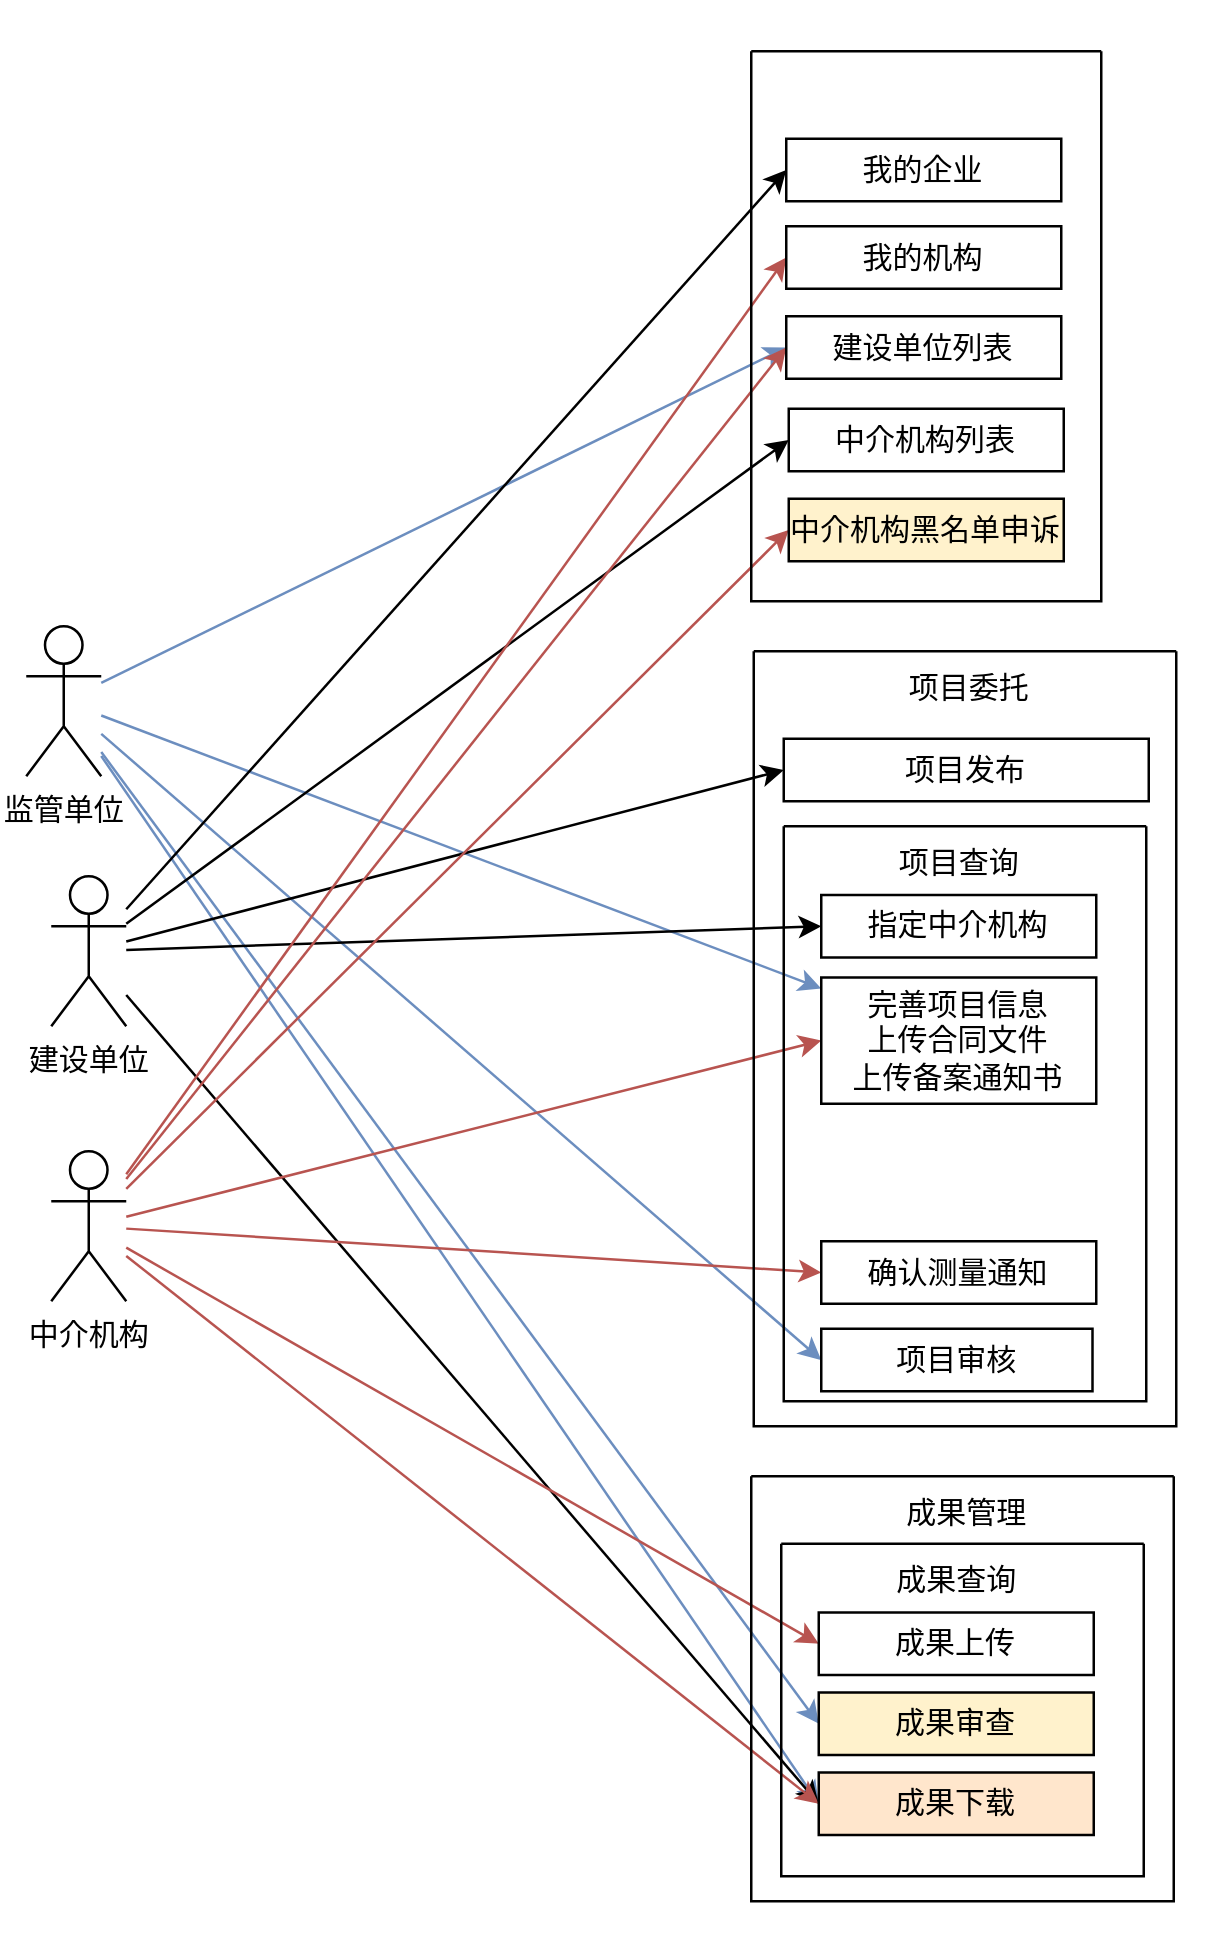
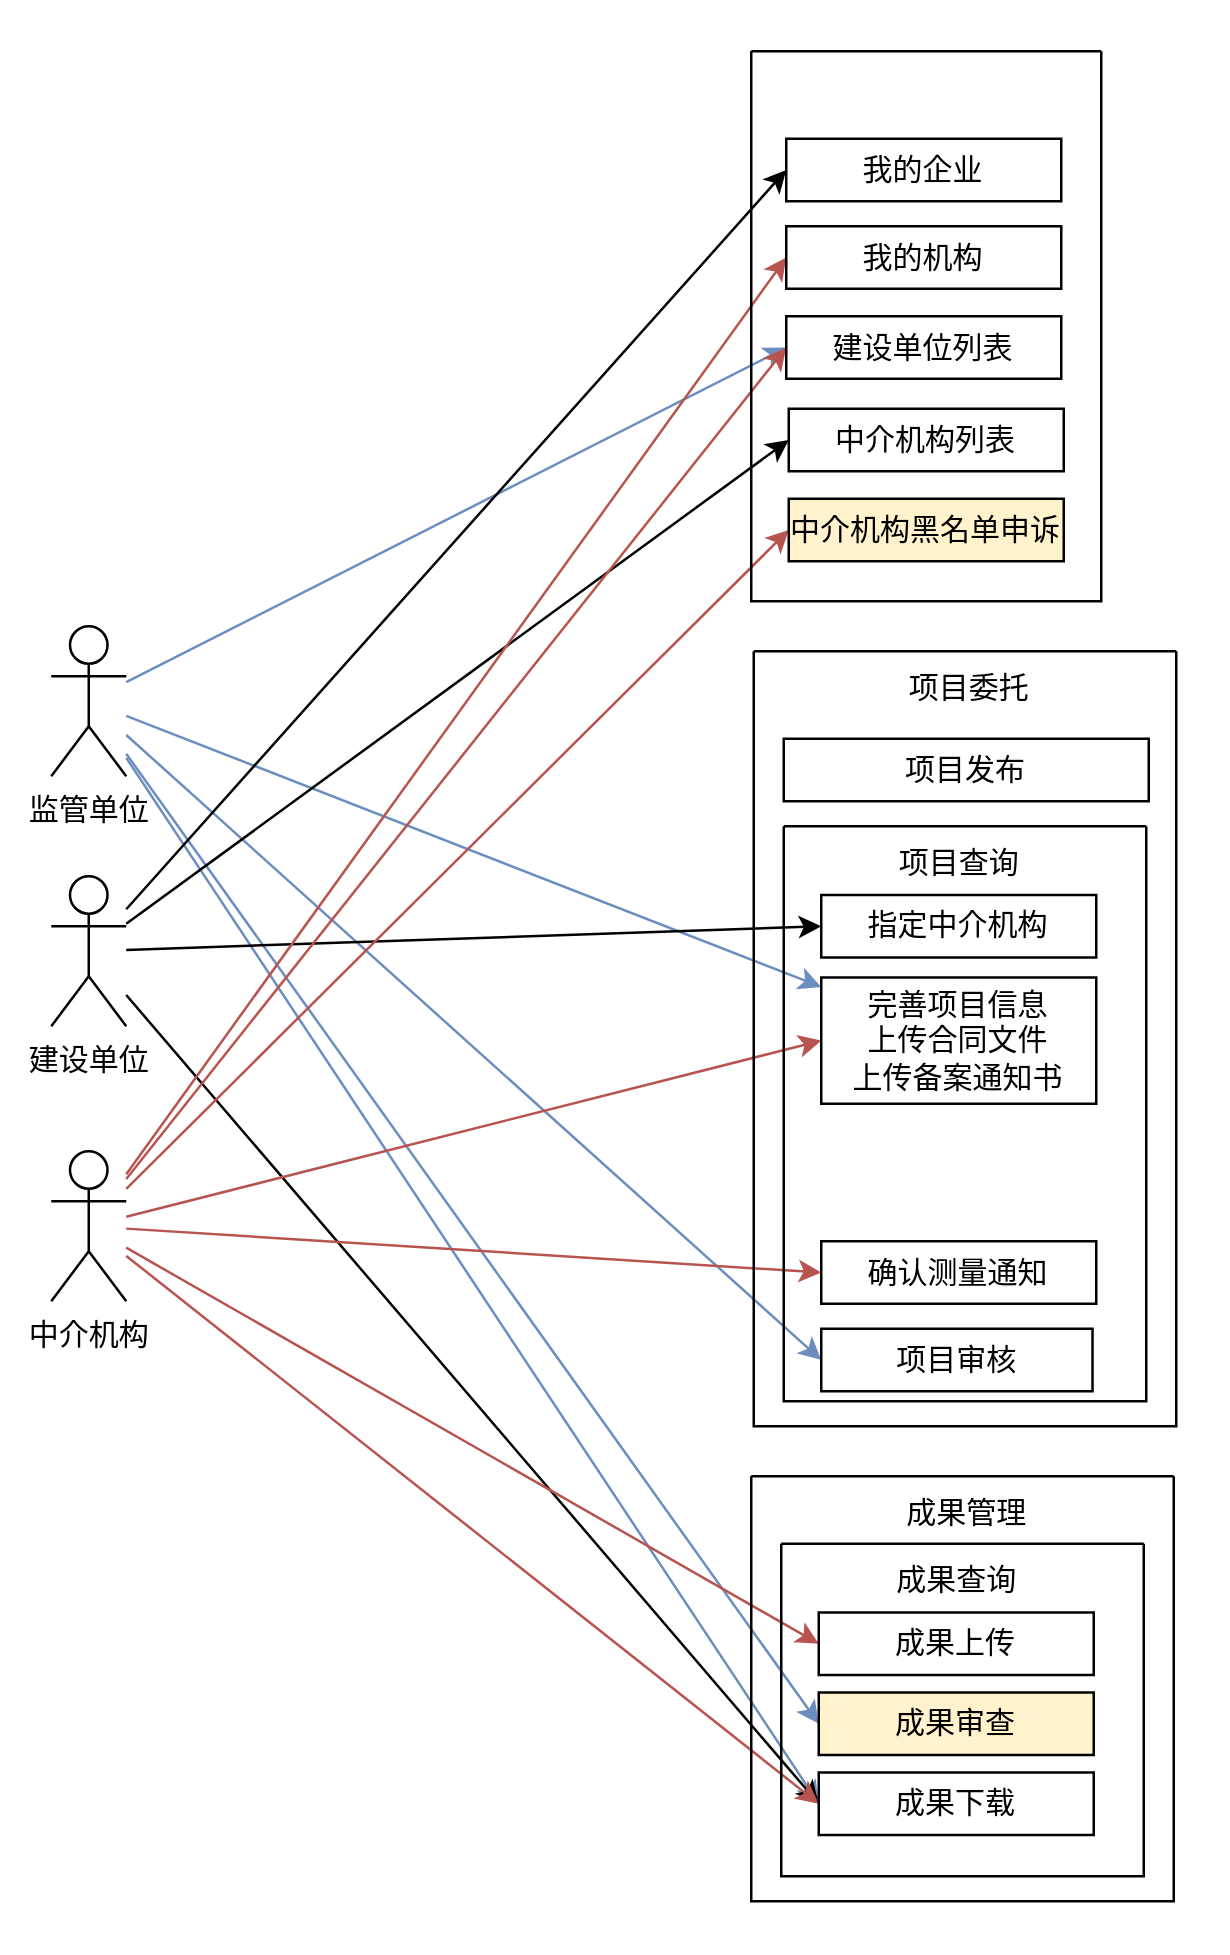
(64, 701) -> (89, 701)
(614, 814) -> none
(956, 1804) -> (956, 1804)
